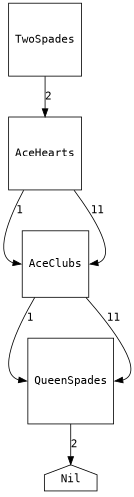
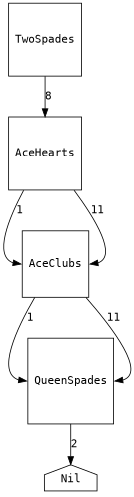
(49, 97) -> (49, 97)
